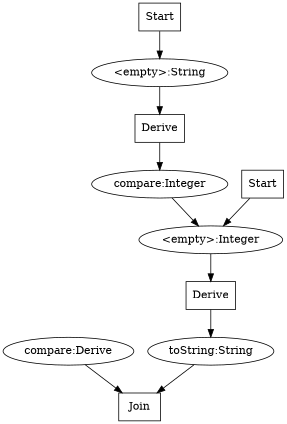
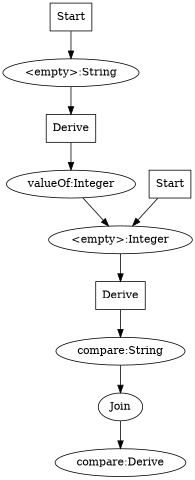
(160, 184) -> (71, 184)
(211, 351) -> (120, 351)
(101, 376) -> (120, 431)
(140, 407) -> (120, 407)
